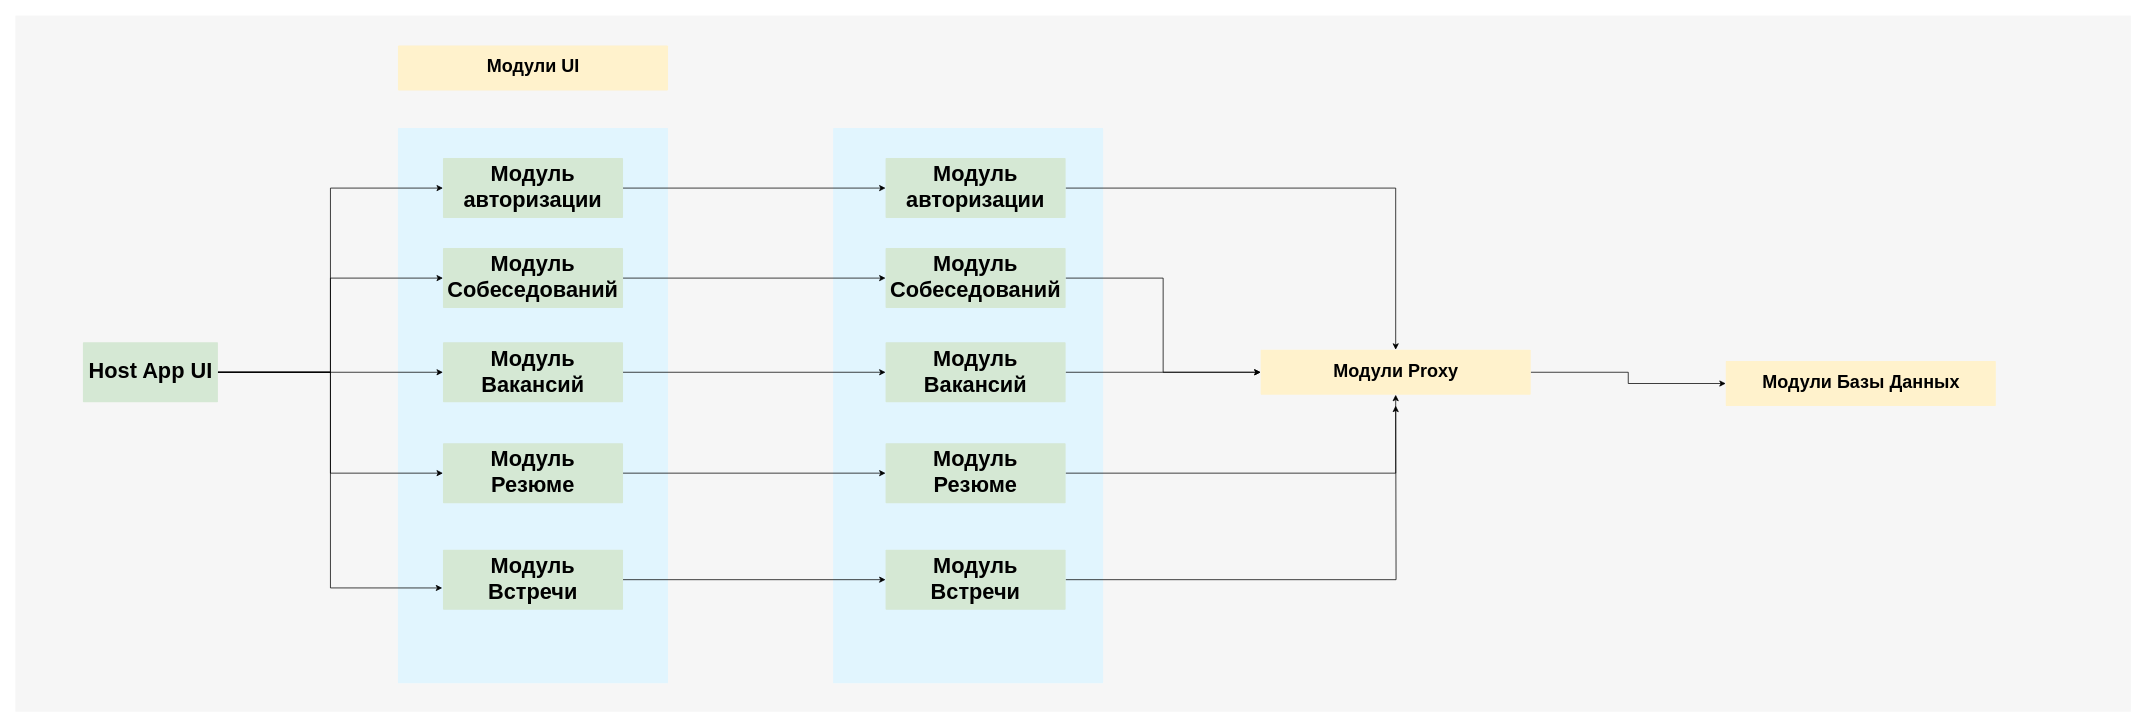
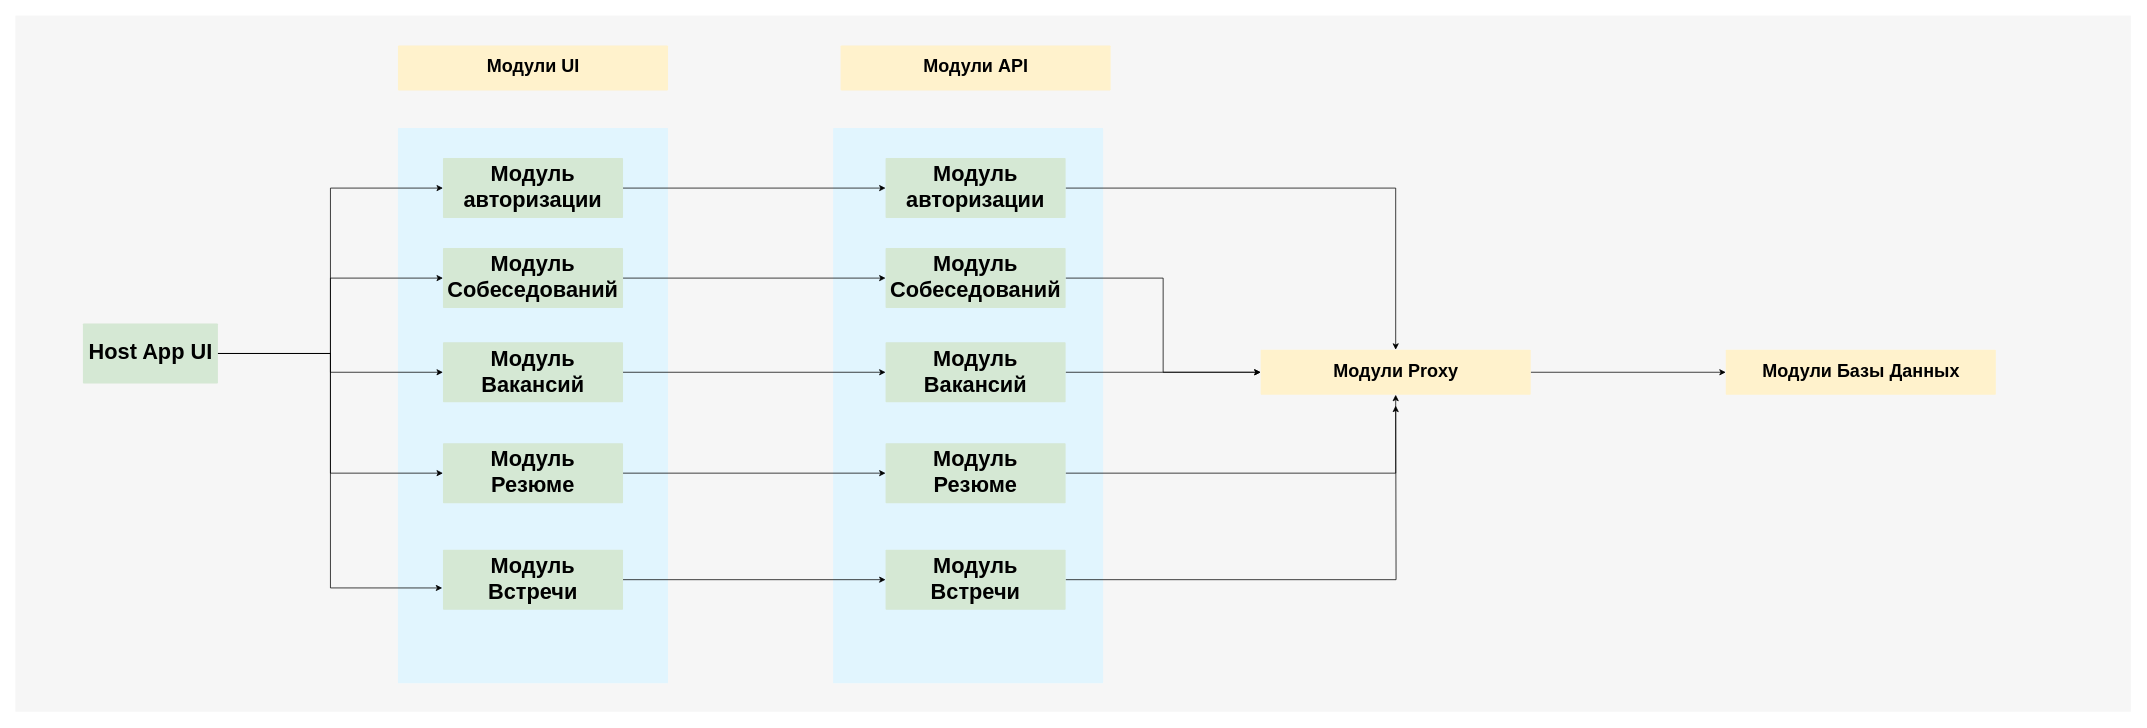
none -> (975, 68)
(150, 372) -> (150, 353)
(1860, 383) -> (1860, 372)
